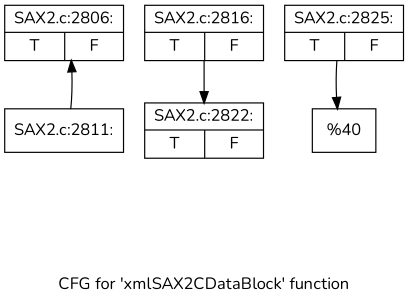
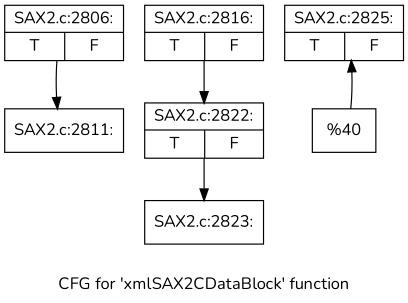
(336, 79) -> (352, 91)
(72, 91) -> (56, 79)
none -> (204, 222)
